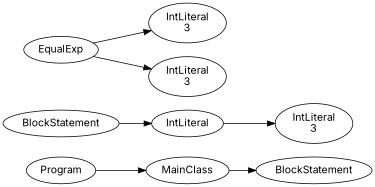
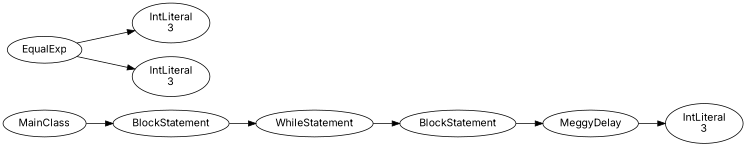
(188, 123) -> (591, 123)
none -> (314, 123)
(61, 170) -> none
